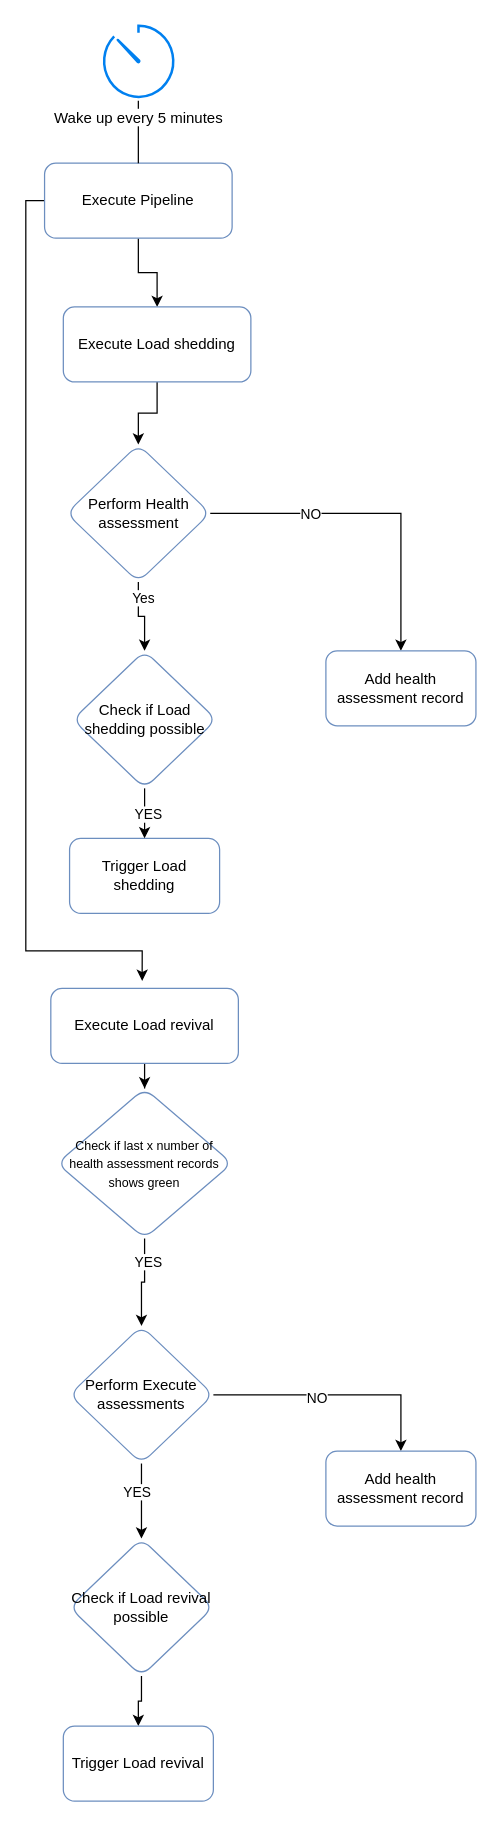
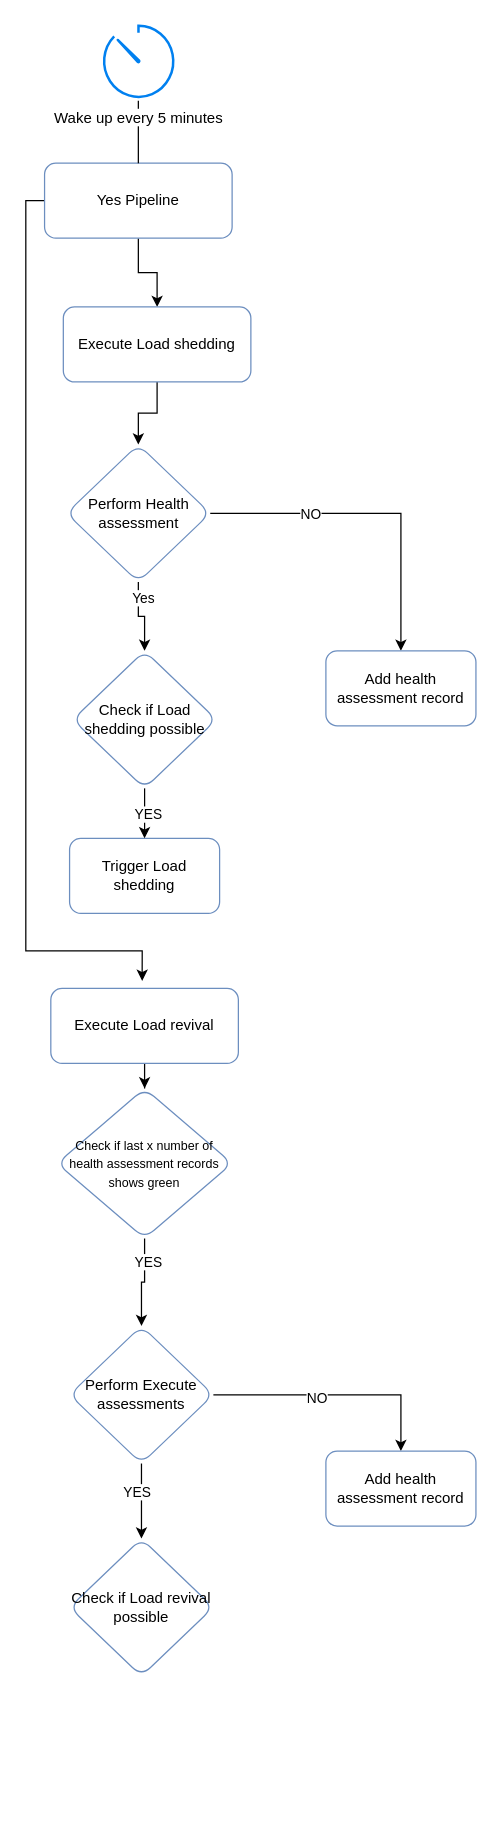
(138, 201) -> (138, 201)
(141, 1698) -> none
(138, 1763) -> none
